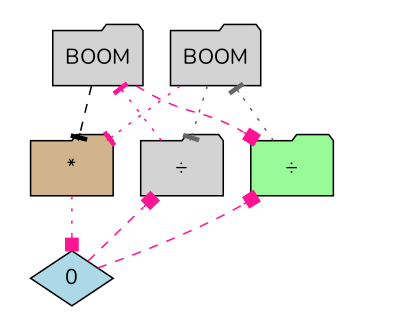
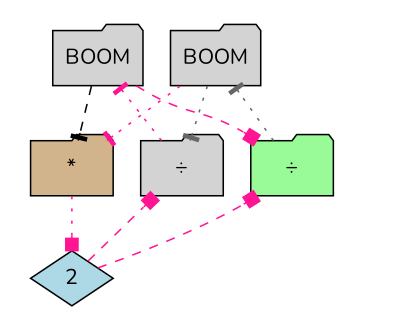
(72, 278) -> (72, 278)
